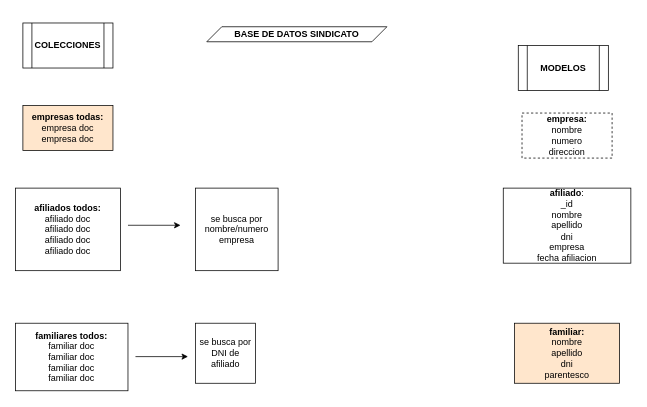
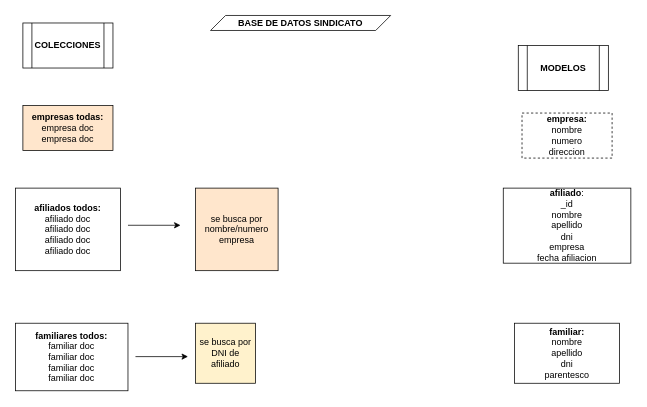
(297, 34) -> (300, 23)
(237, 229) -> (237, 229)
(225, 353) -> (225, 353)
(567, 353) -> (567, 353)
